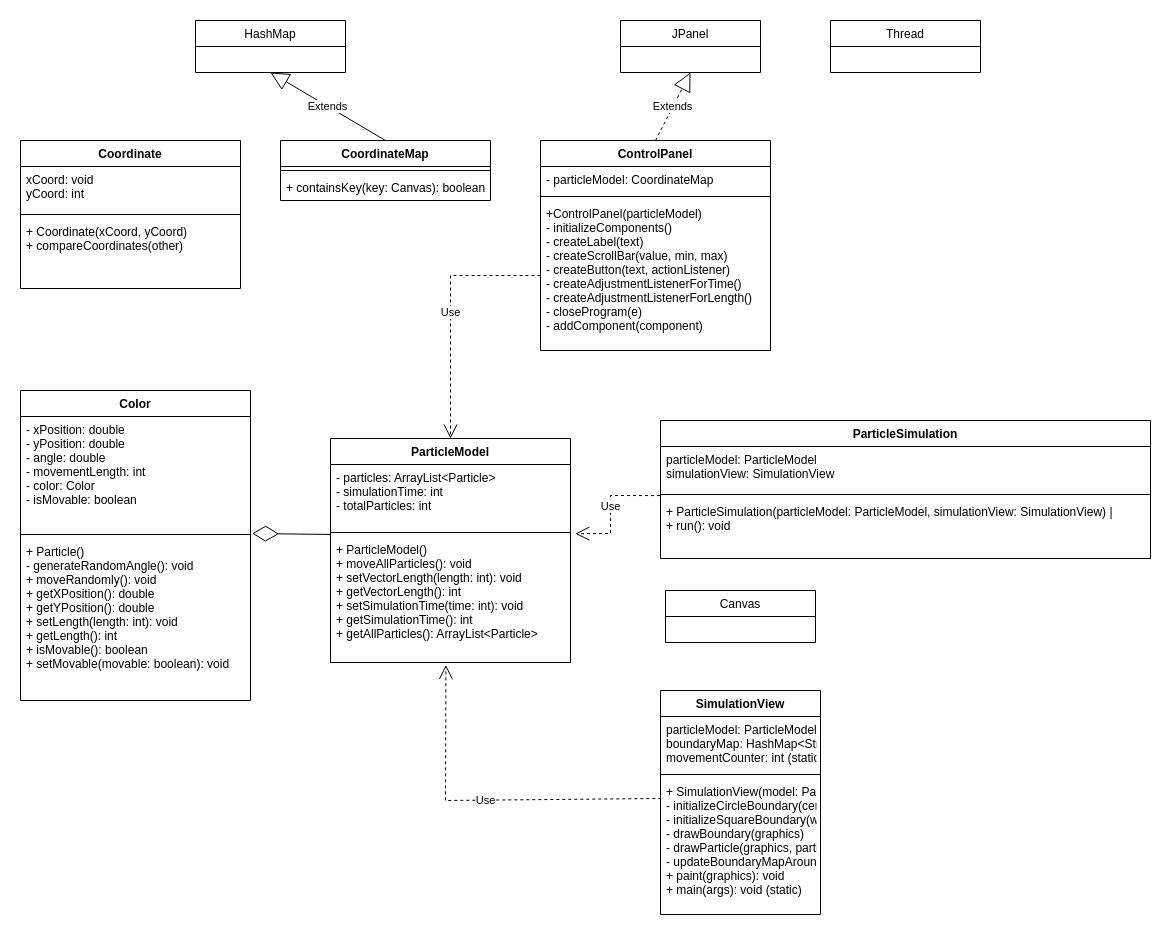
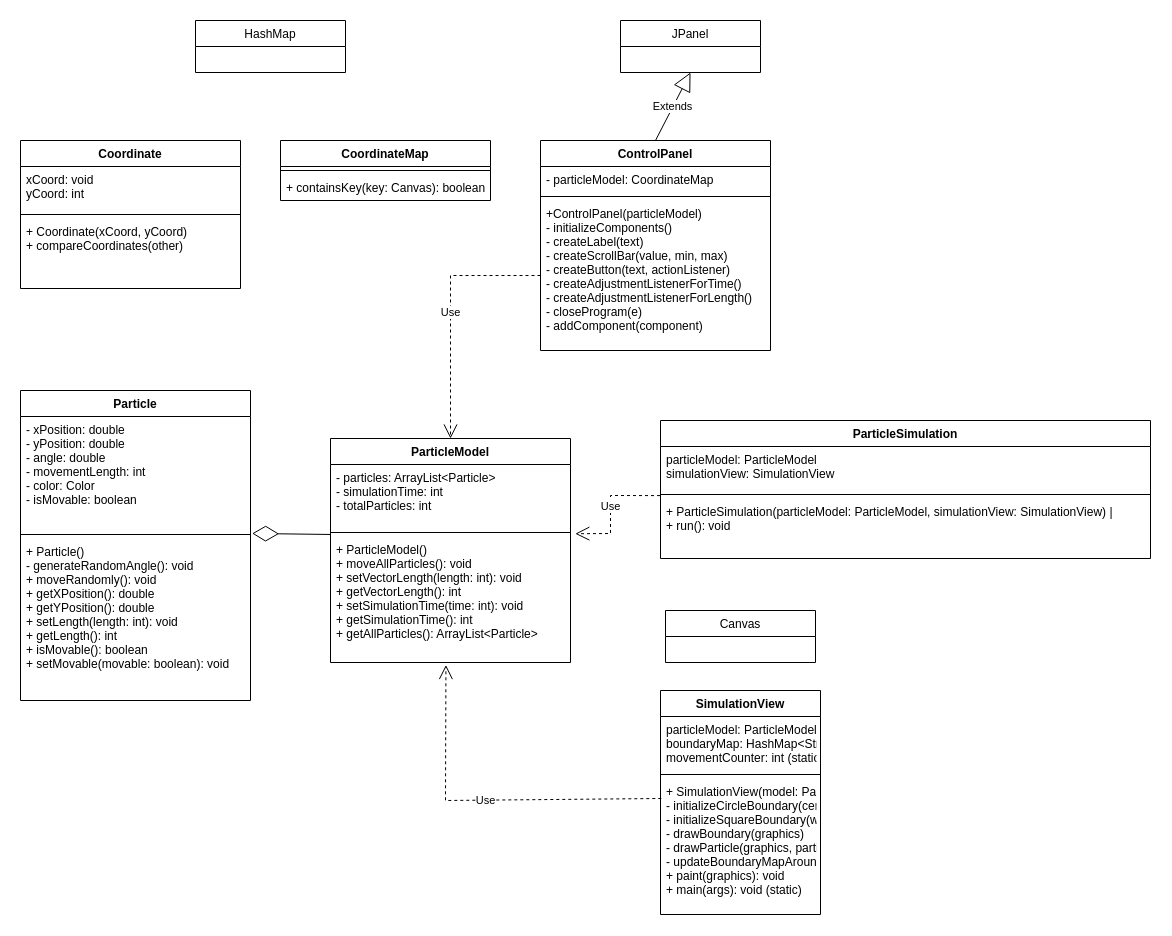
(906, 47) -> none
(336, 111) -> none
(663, 125) -> (663, 125)
(135, 404) -> (135, 404)
(741, 617) -> (741, 637)
